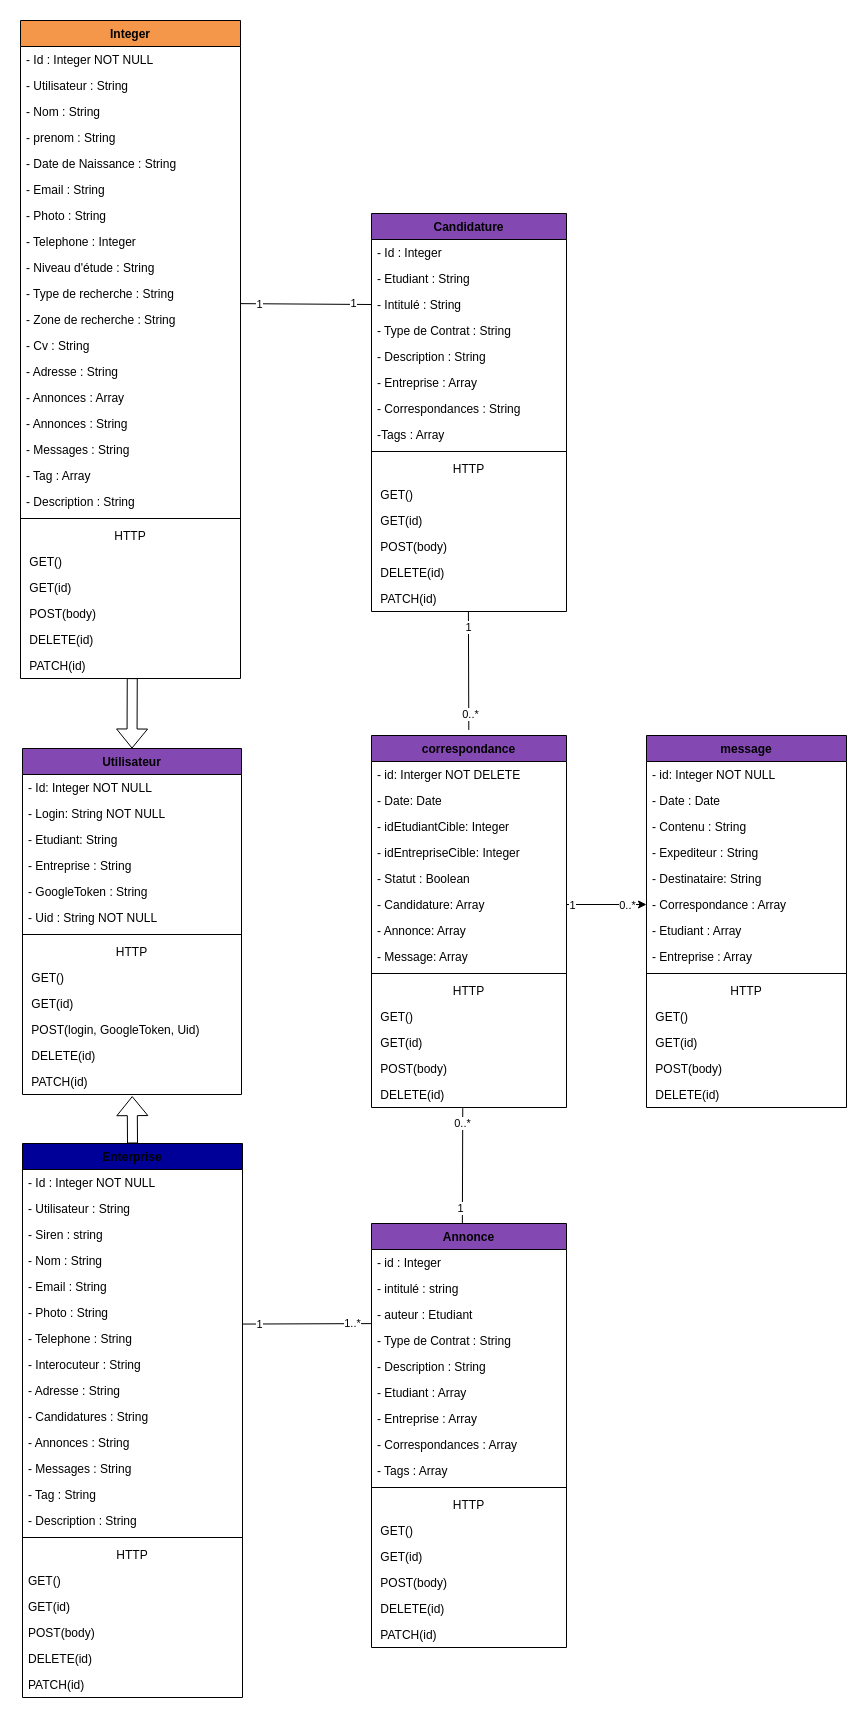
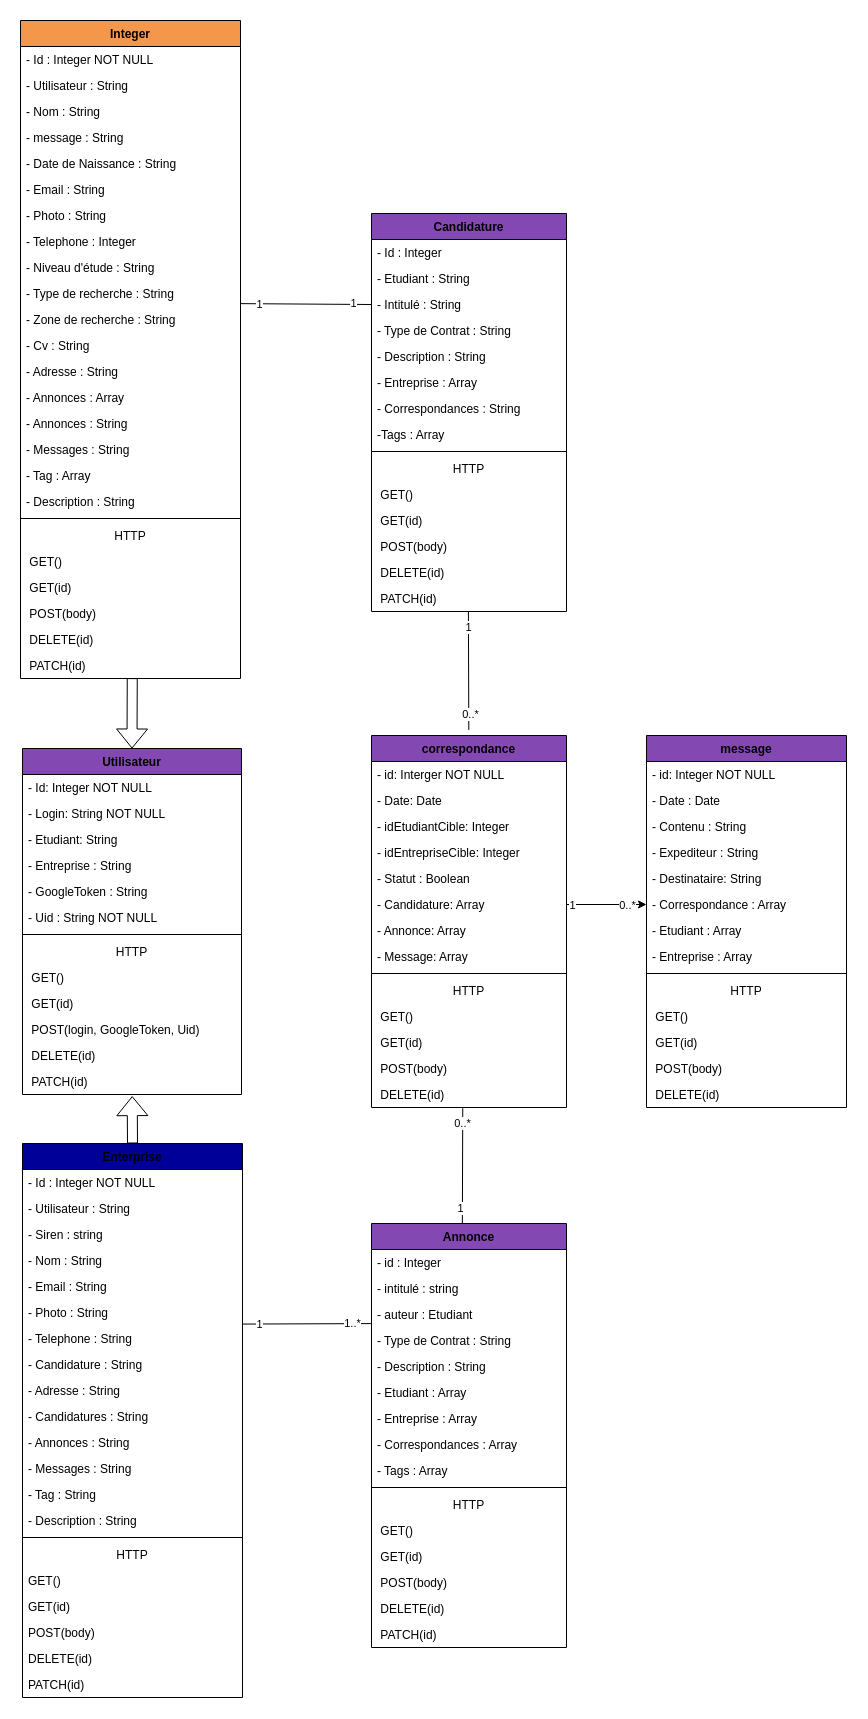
(75, 138) -> (79, 138)
(452, 775) -> (445, 775)
(97, 1365) -> (93, 1365)
